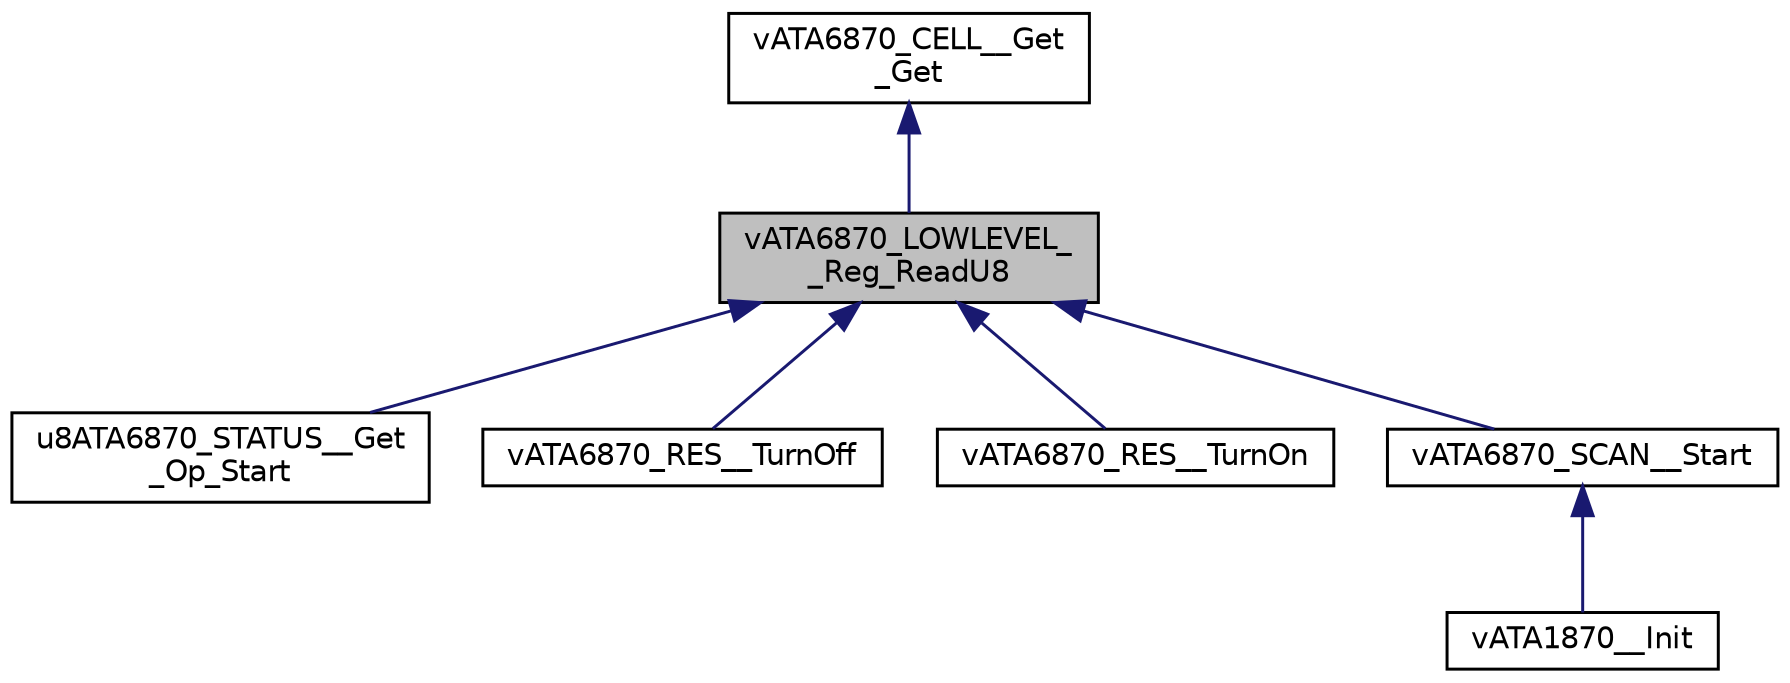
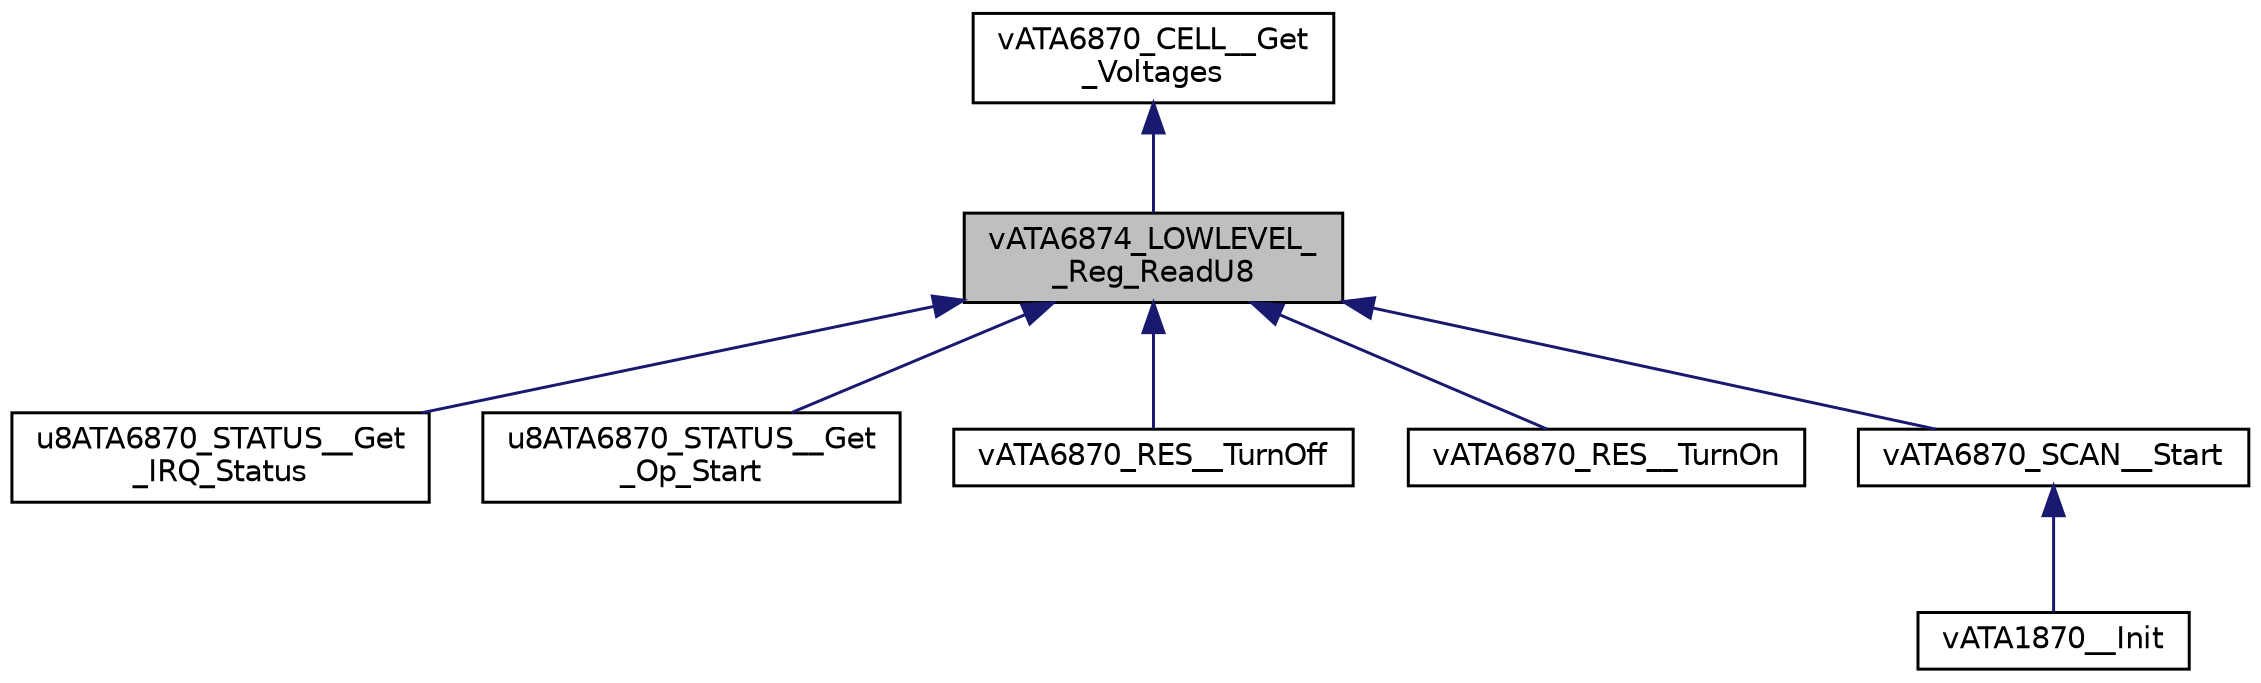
(909, 58) -> (1153, 58)
(909, 258) -> (1153, 258)
none -> (221, 458)
